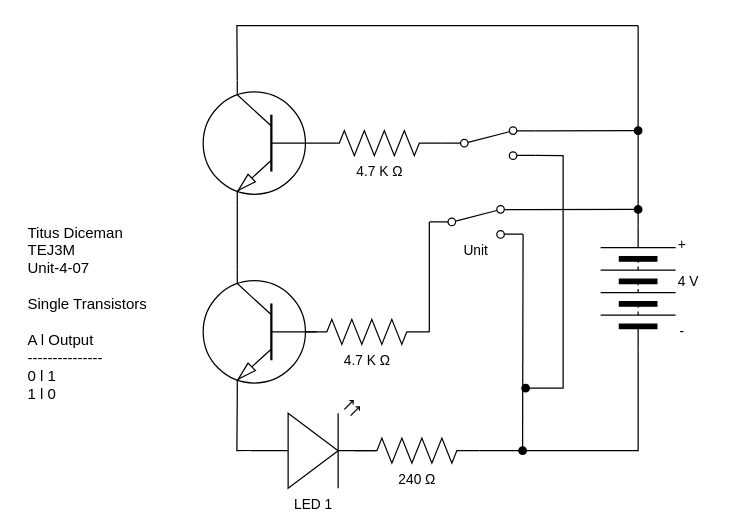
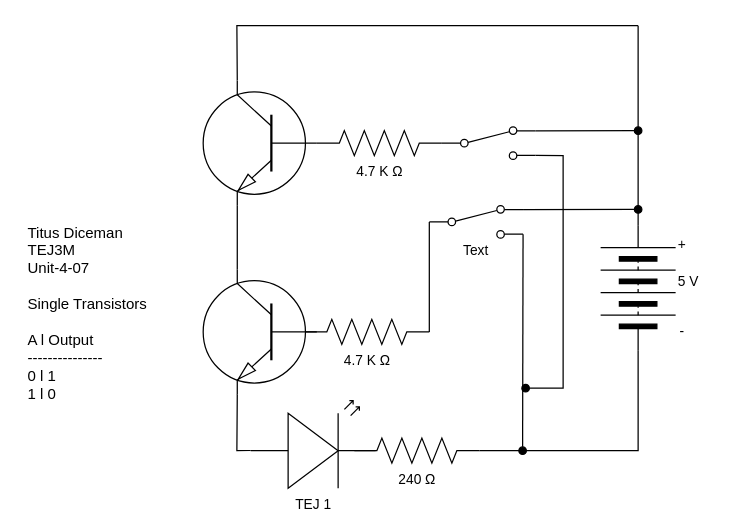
(476, 251) -> (476, 251)
(689, 282) -> (689, 282)
(314, 505) -> (314, 505)
